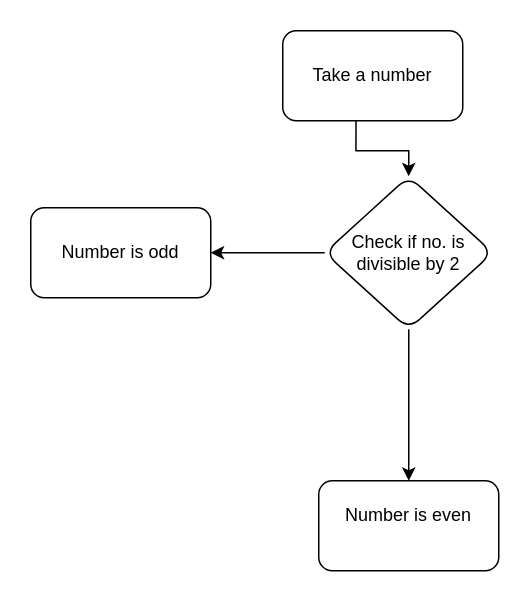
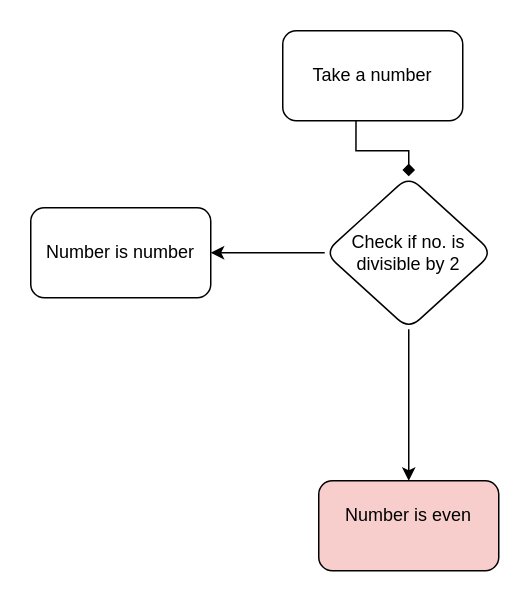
(409, 165) -> (409, 164)
(121, 253) -> (121, 253)
(409, 526) -> (409, 526)
